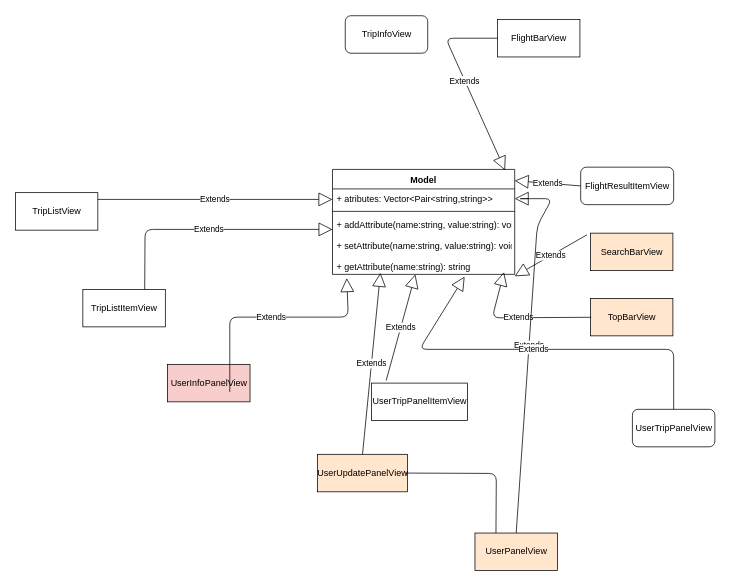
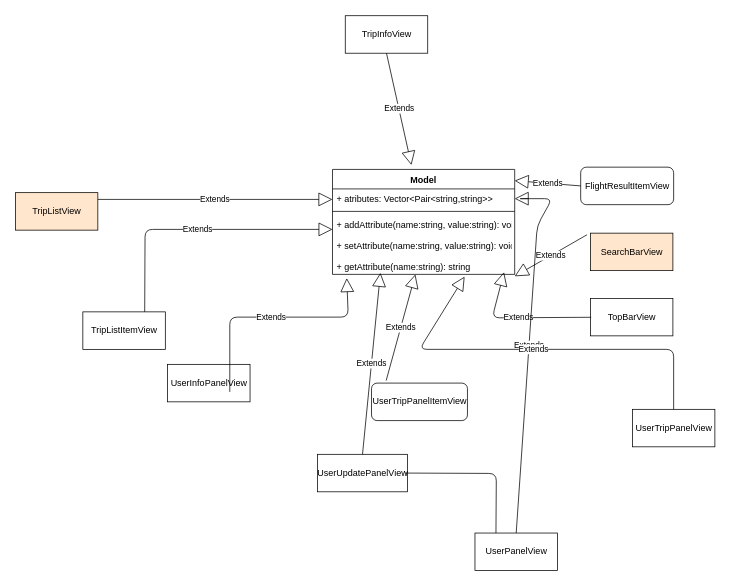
(387, 34) -> (387, 34)
(539, 38) -> none
(463, 76) -> none
none -> (398, 102)
(57, 211) -> (57, 211)
(124, 308) -> (124, 330)
(632, 317) -> (632, 317)
(209, 383) -> (209, 383)
(420, 402) -> (420, 402)
(674, 428) -> (674, 428)
(363, 473) -> (363, 473)
(516, 552) -> (516, 552)
